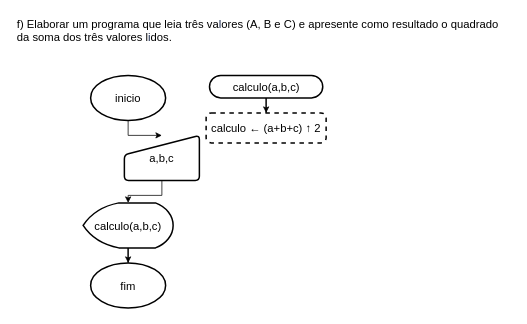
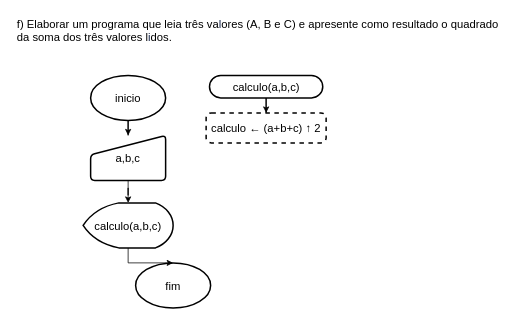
(162, 158) -> (128, 158)
(128, 285) -> (173, 285)
